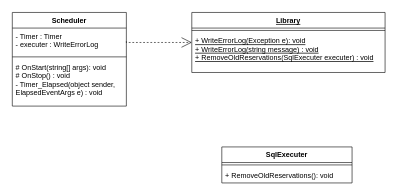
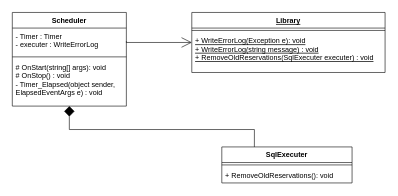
(158, 42) -> (158, 42)
none -> (170, 129)
